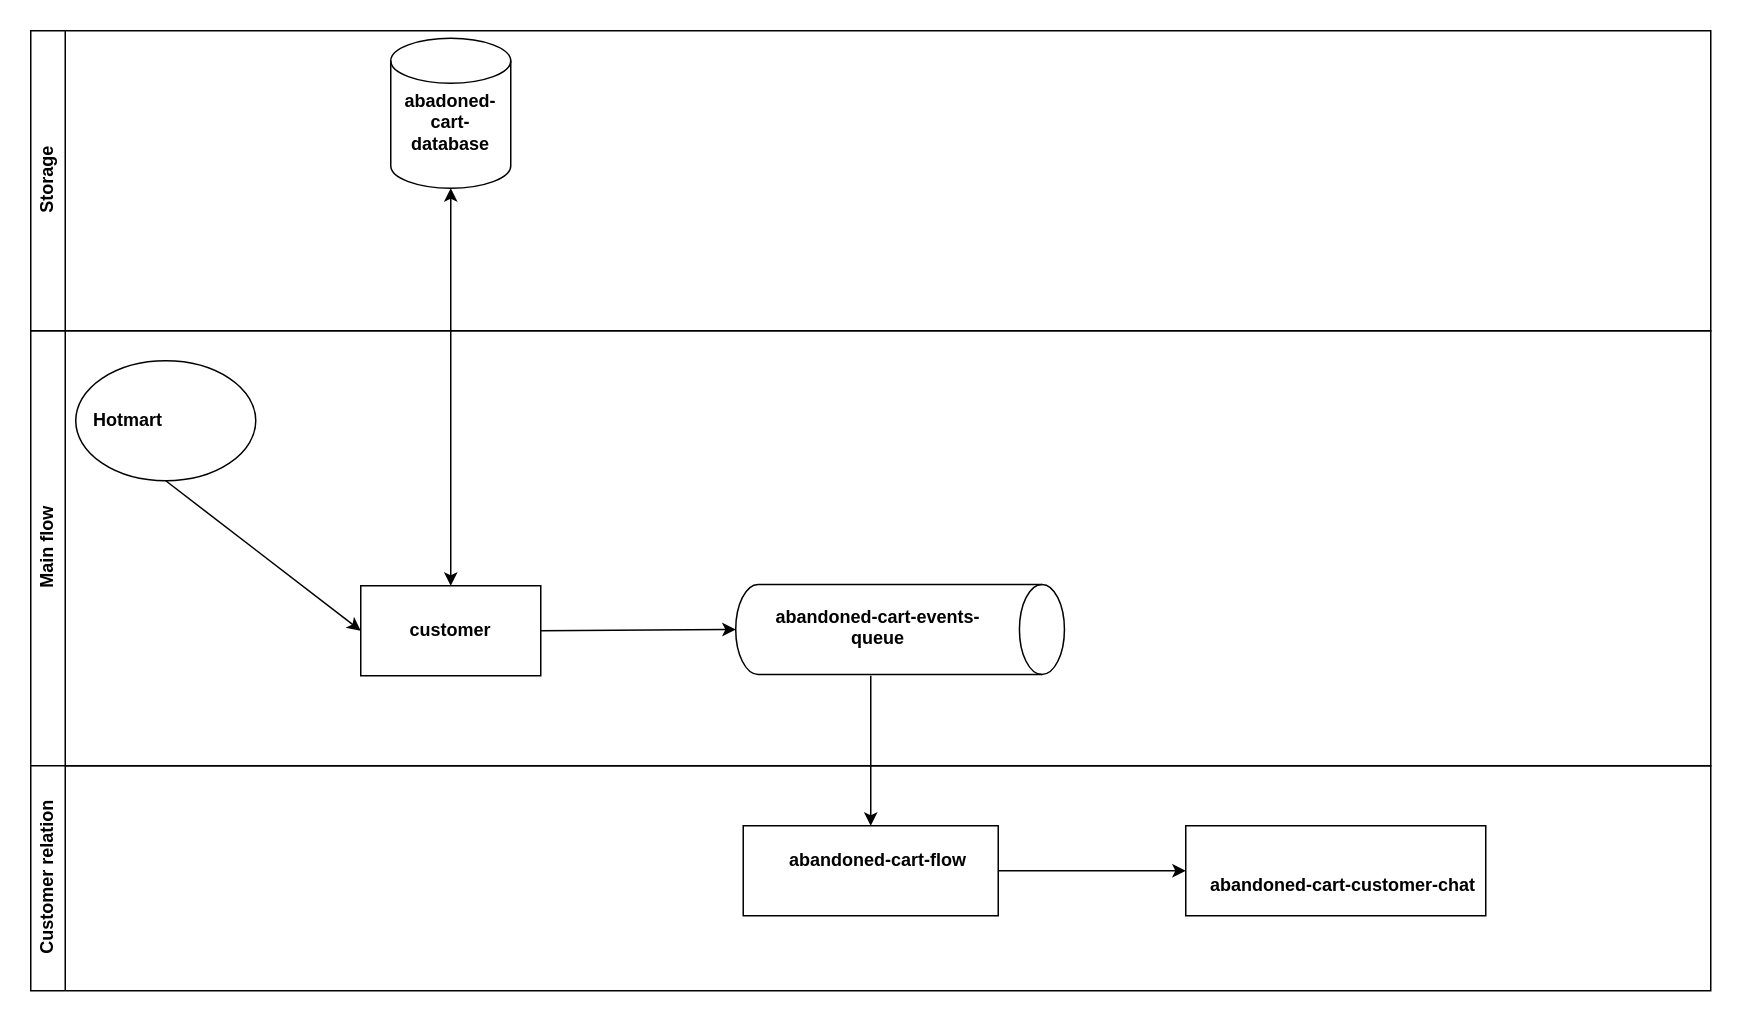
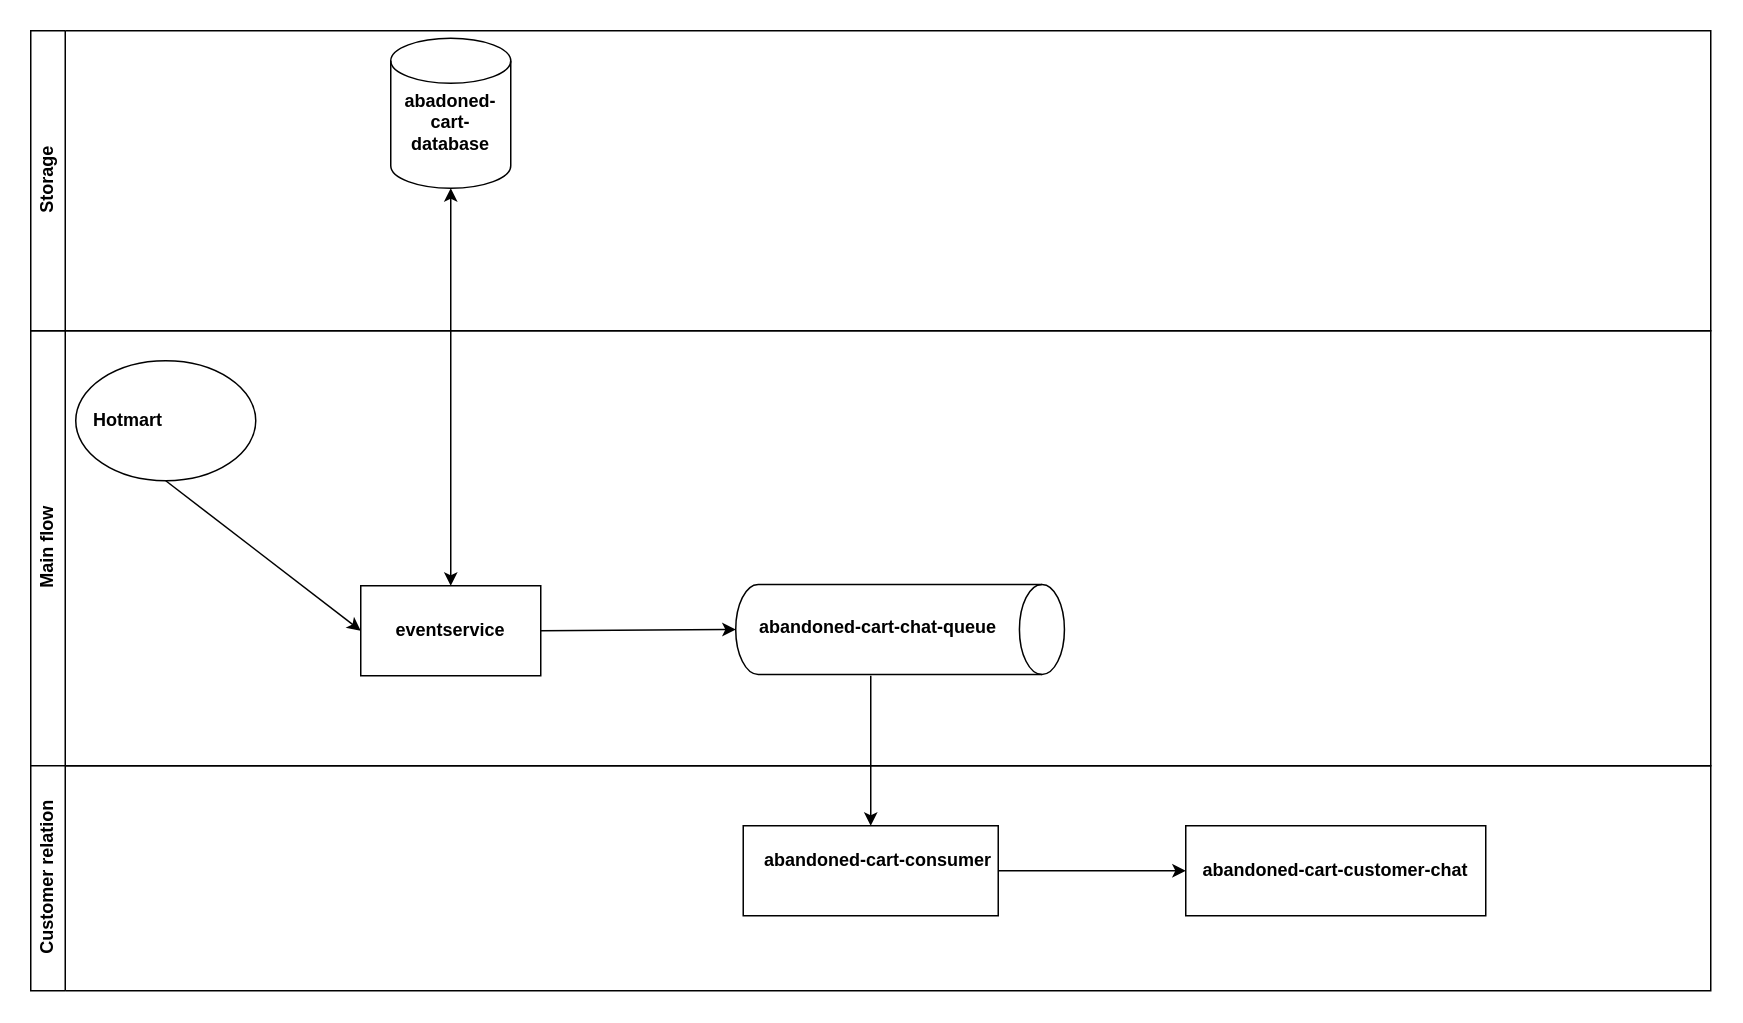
(451, 631) -> (451, 631)
(878, 638) -> (878, 638)
(878, 871) -> (878, 871)
(1343, 886) -> (1336, 871)
